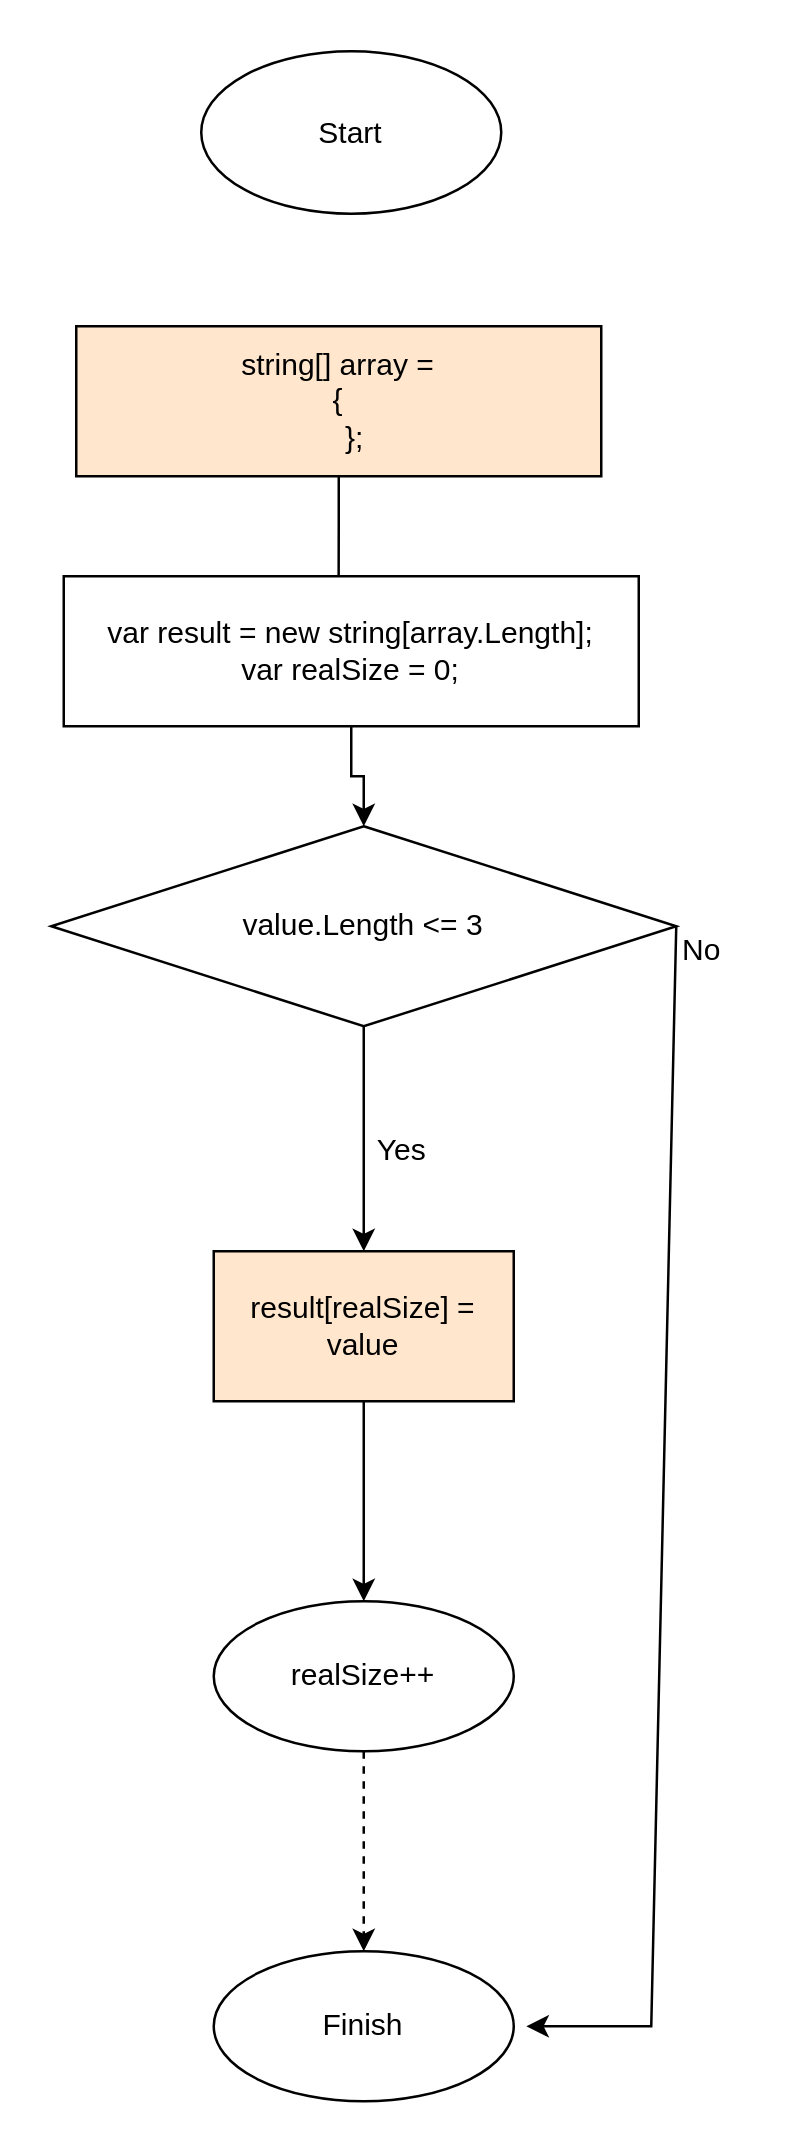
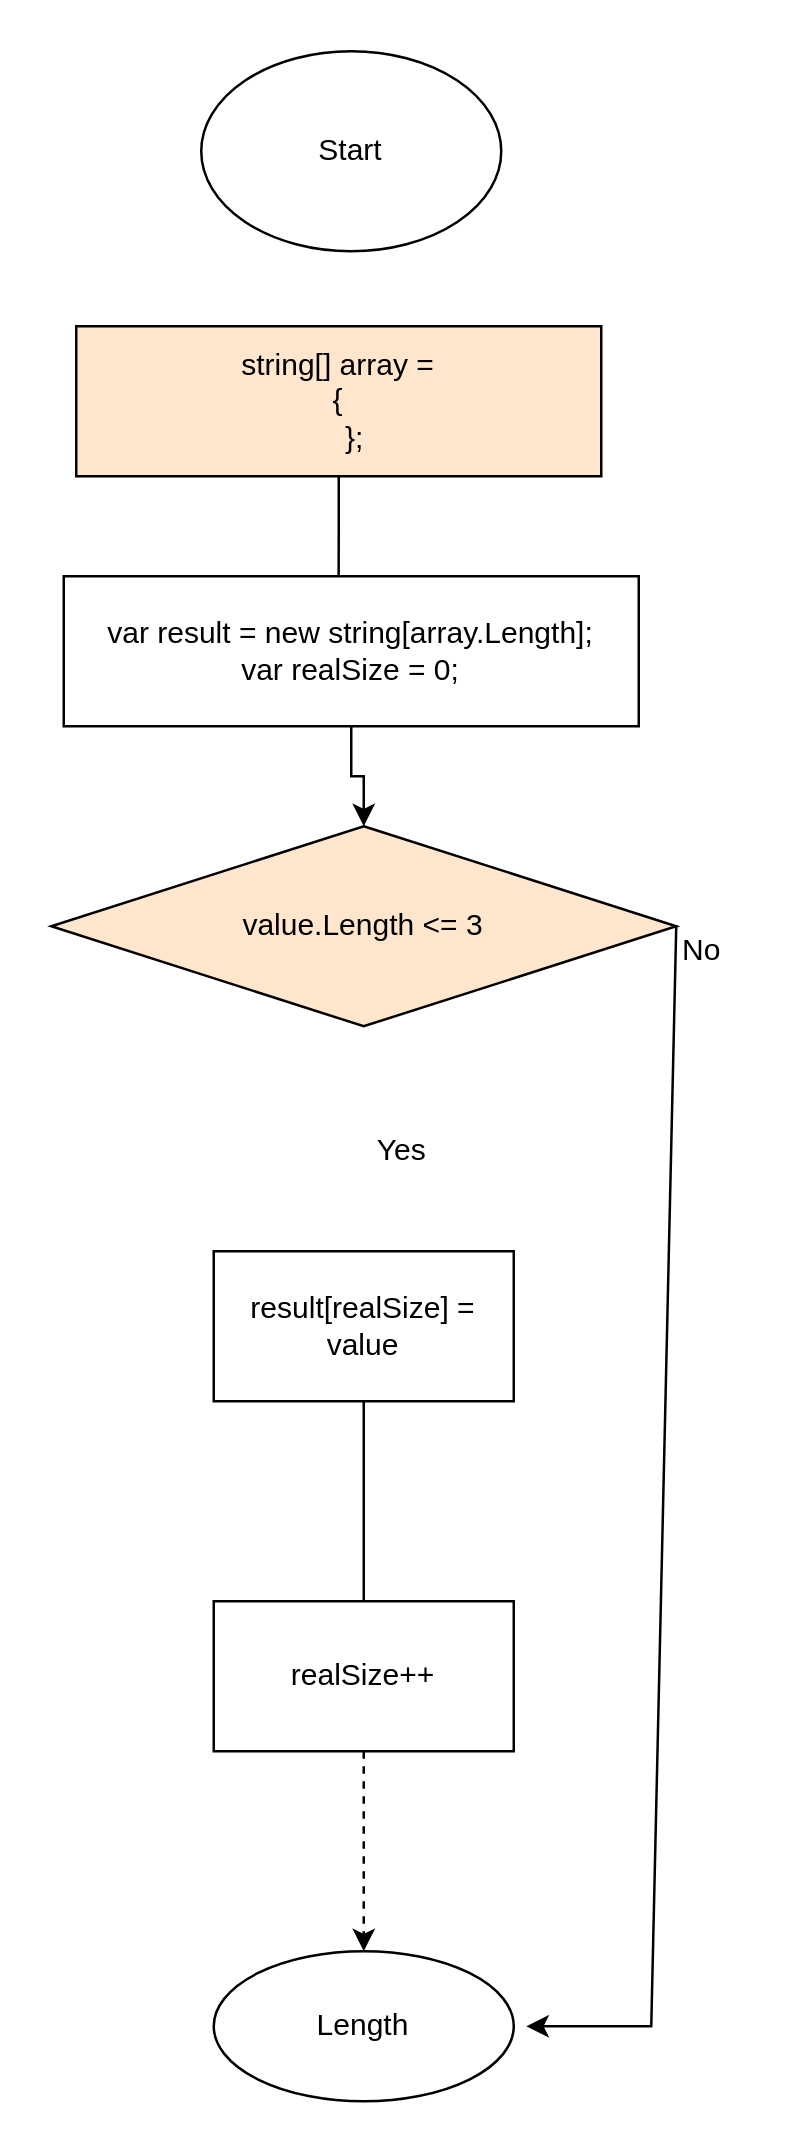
(351, 133) -> (351, 151)
(364, 926) -> (364, 926)
(364, 1130) -> none
(364, 1326) -> (364, 1326)
(364, 1583) -> (364, 1590)
(364, 1676) -> (364, 1676)
(364, 2026) -> (364, 2026)
